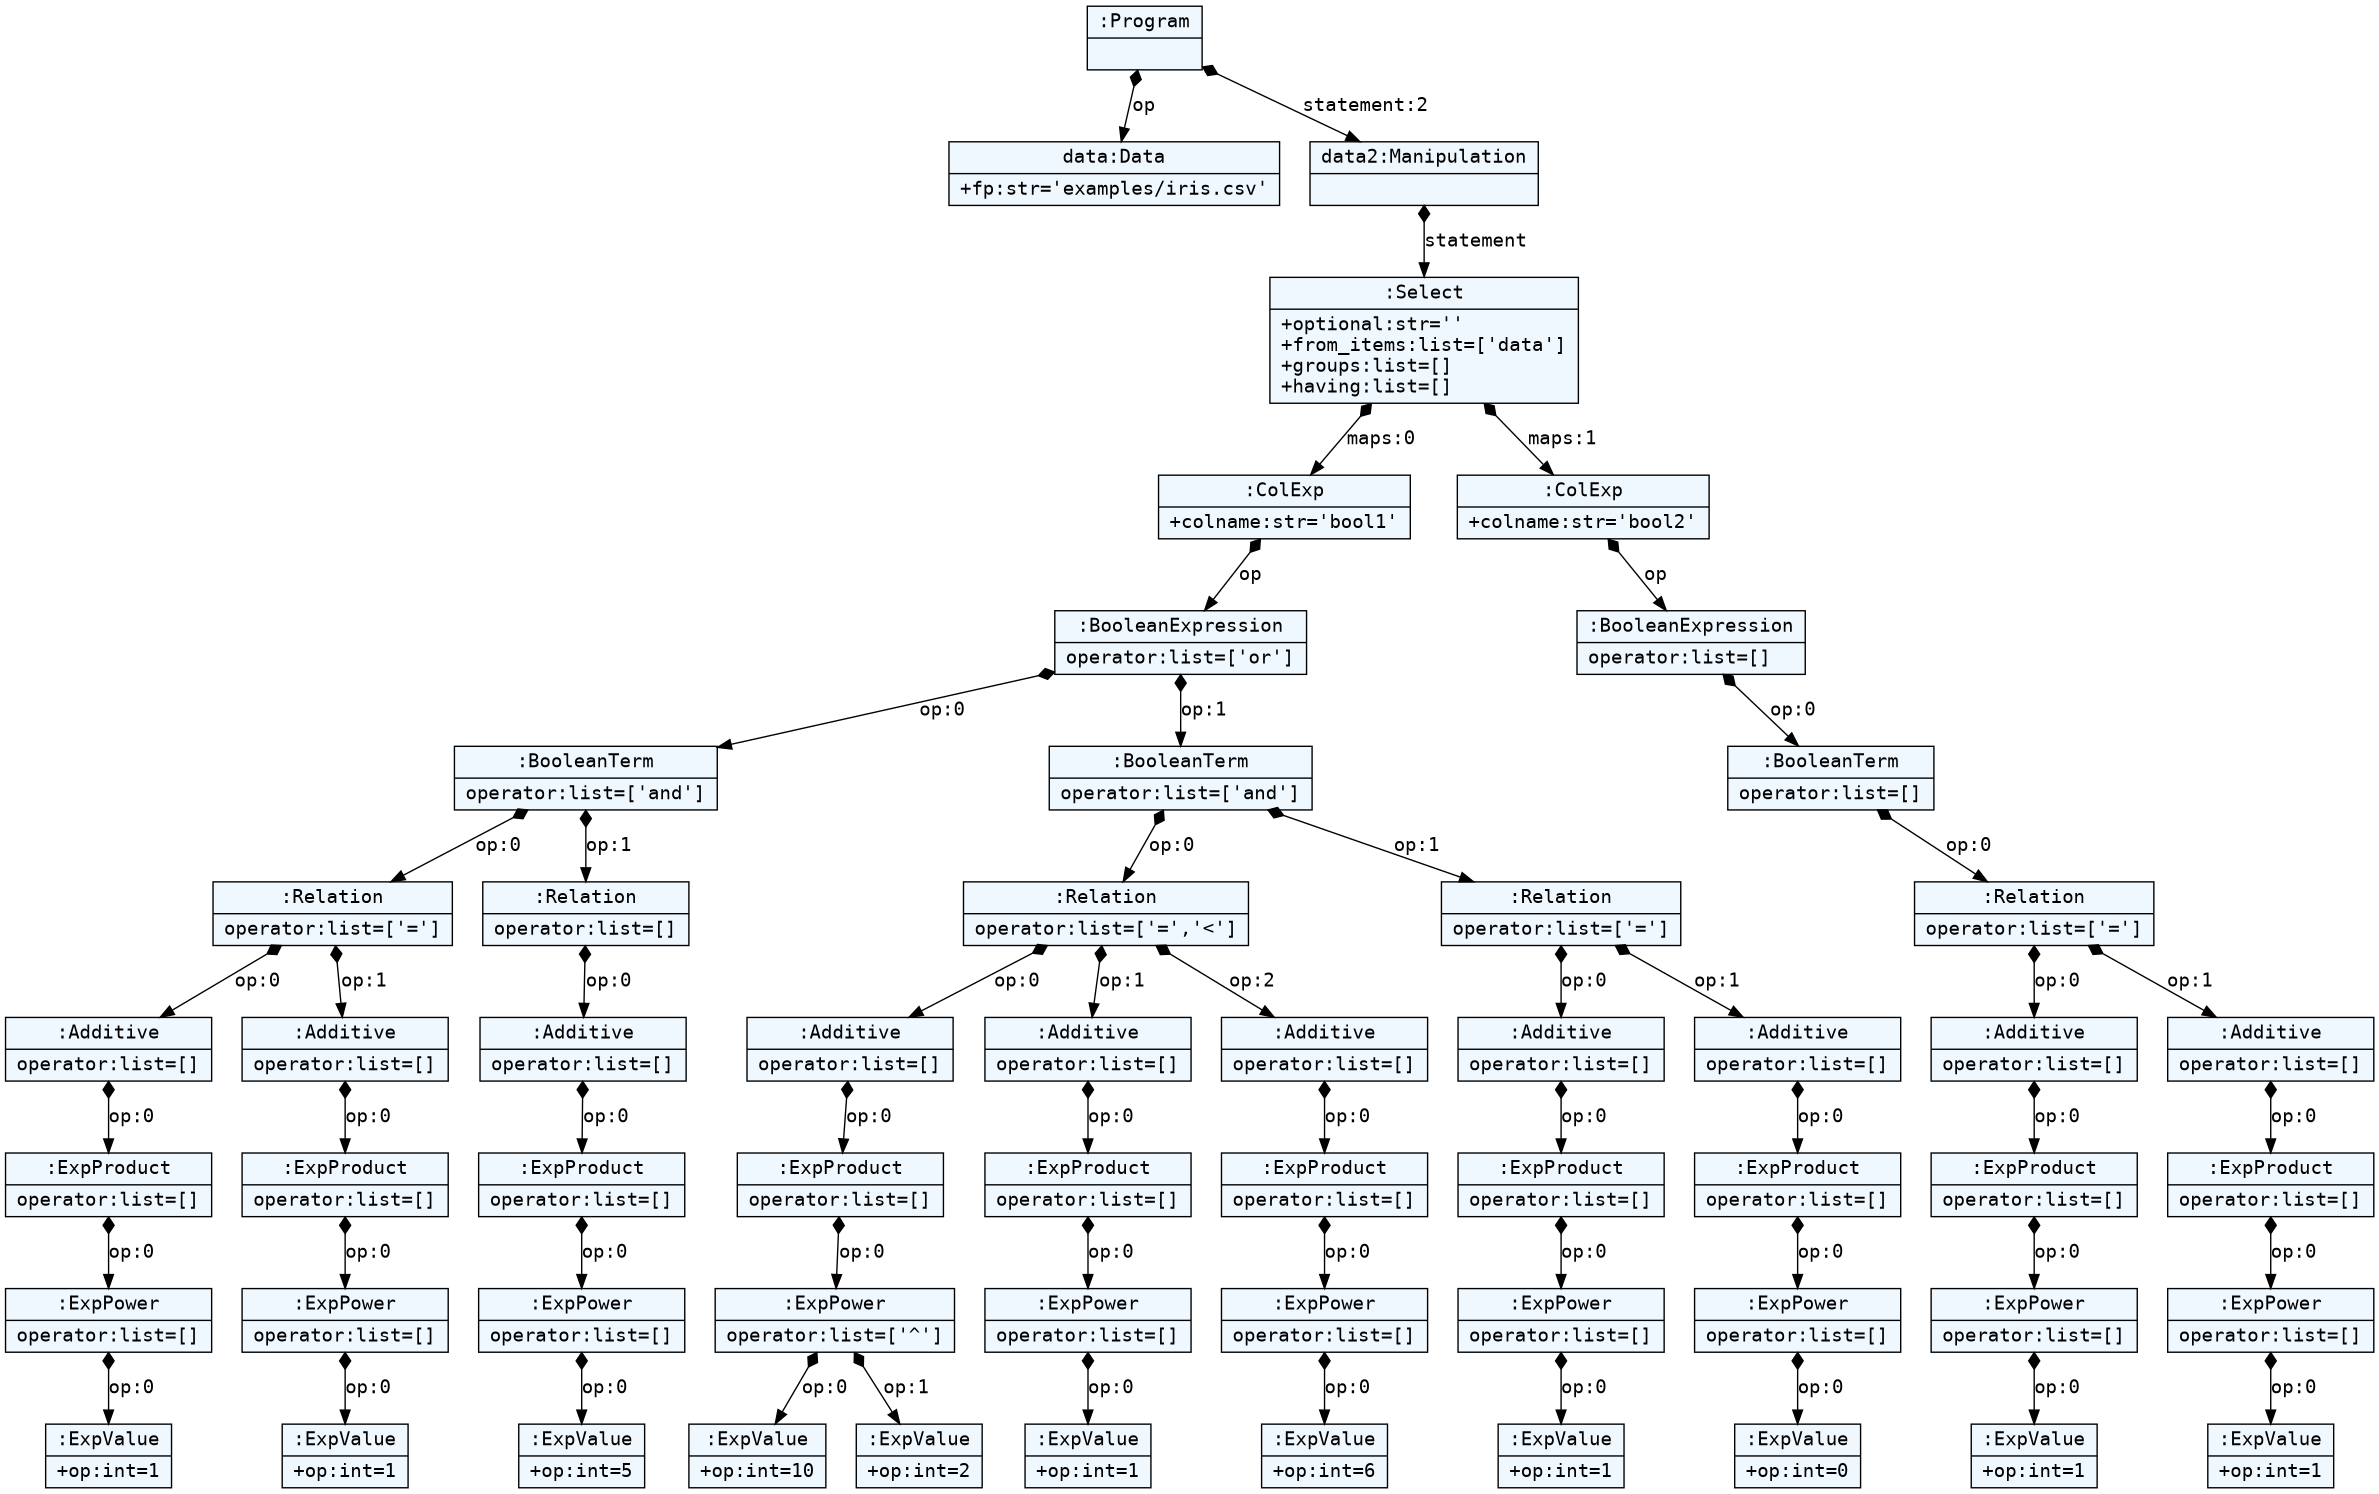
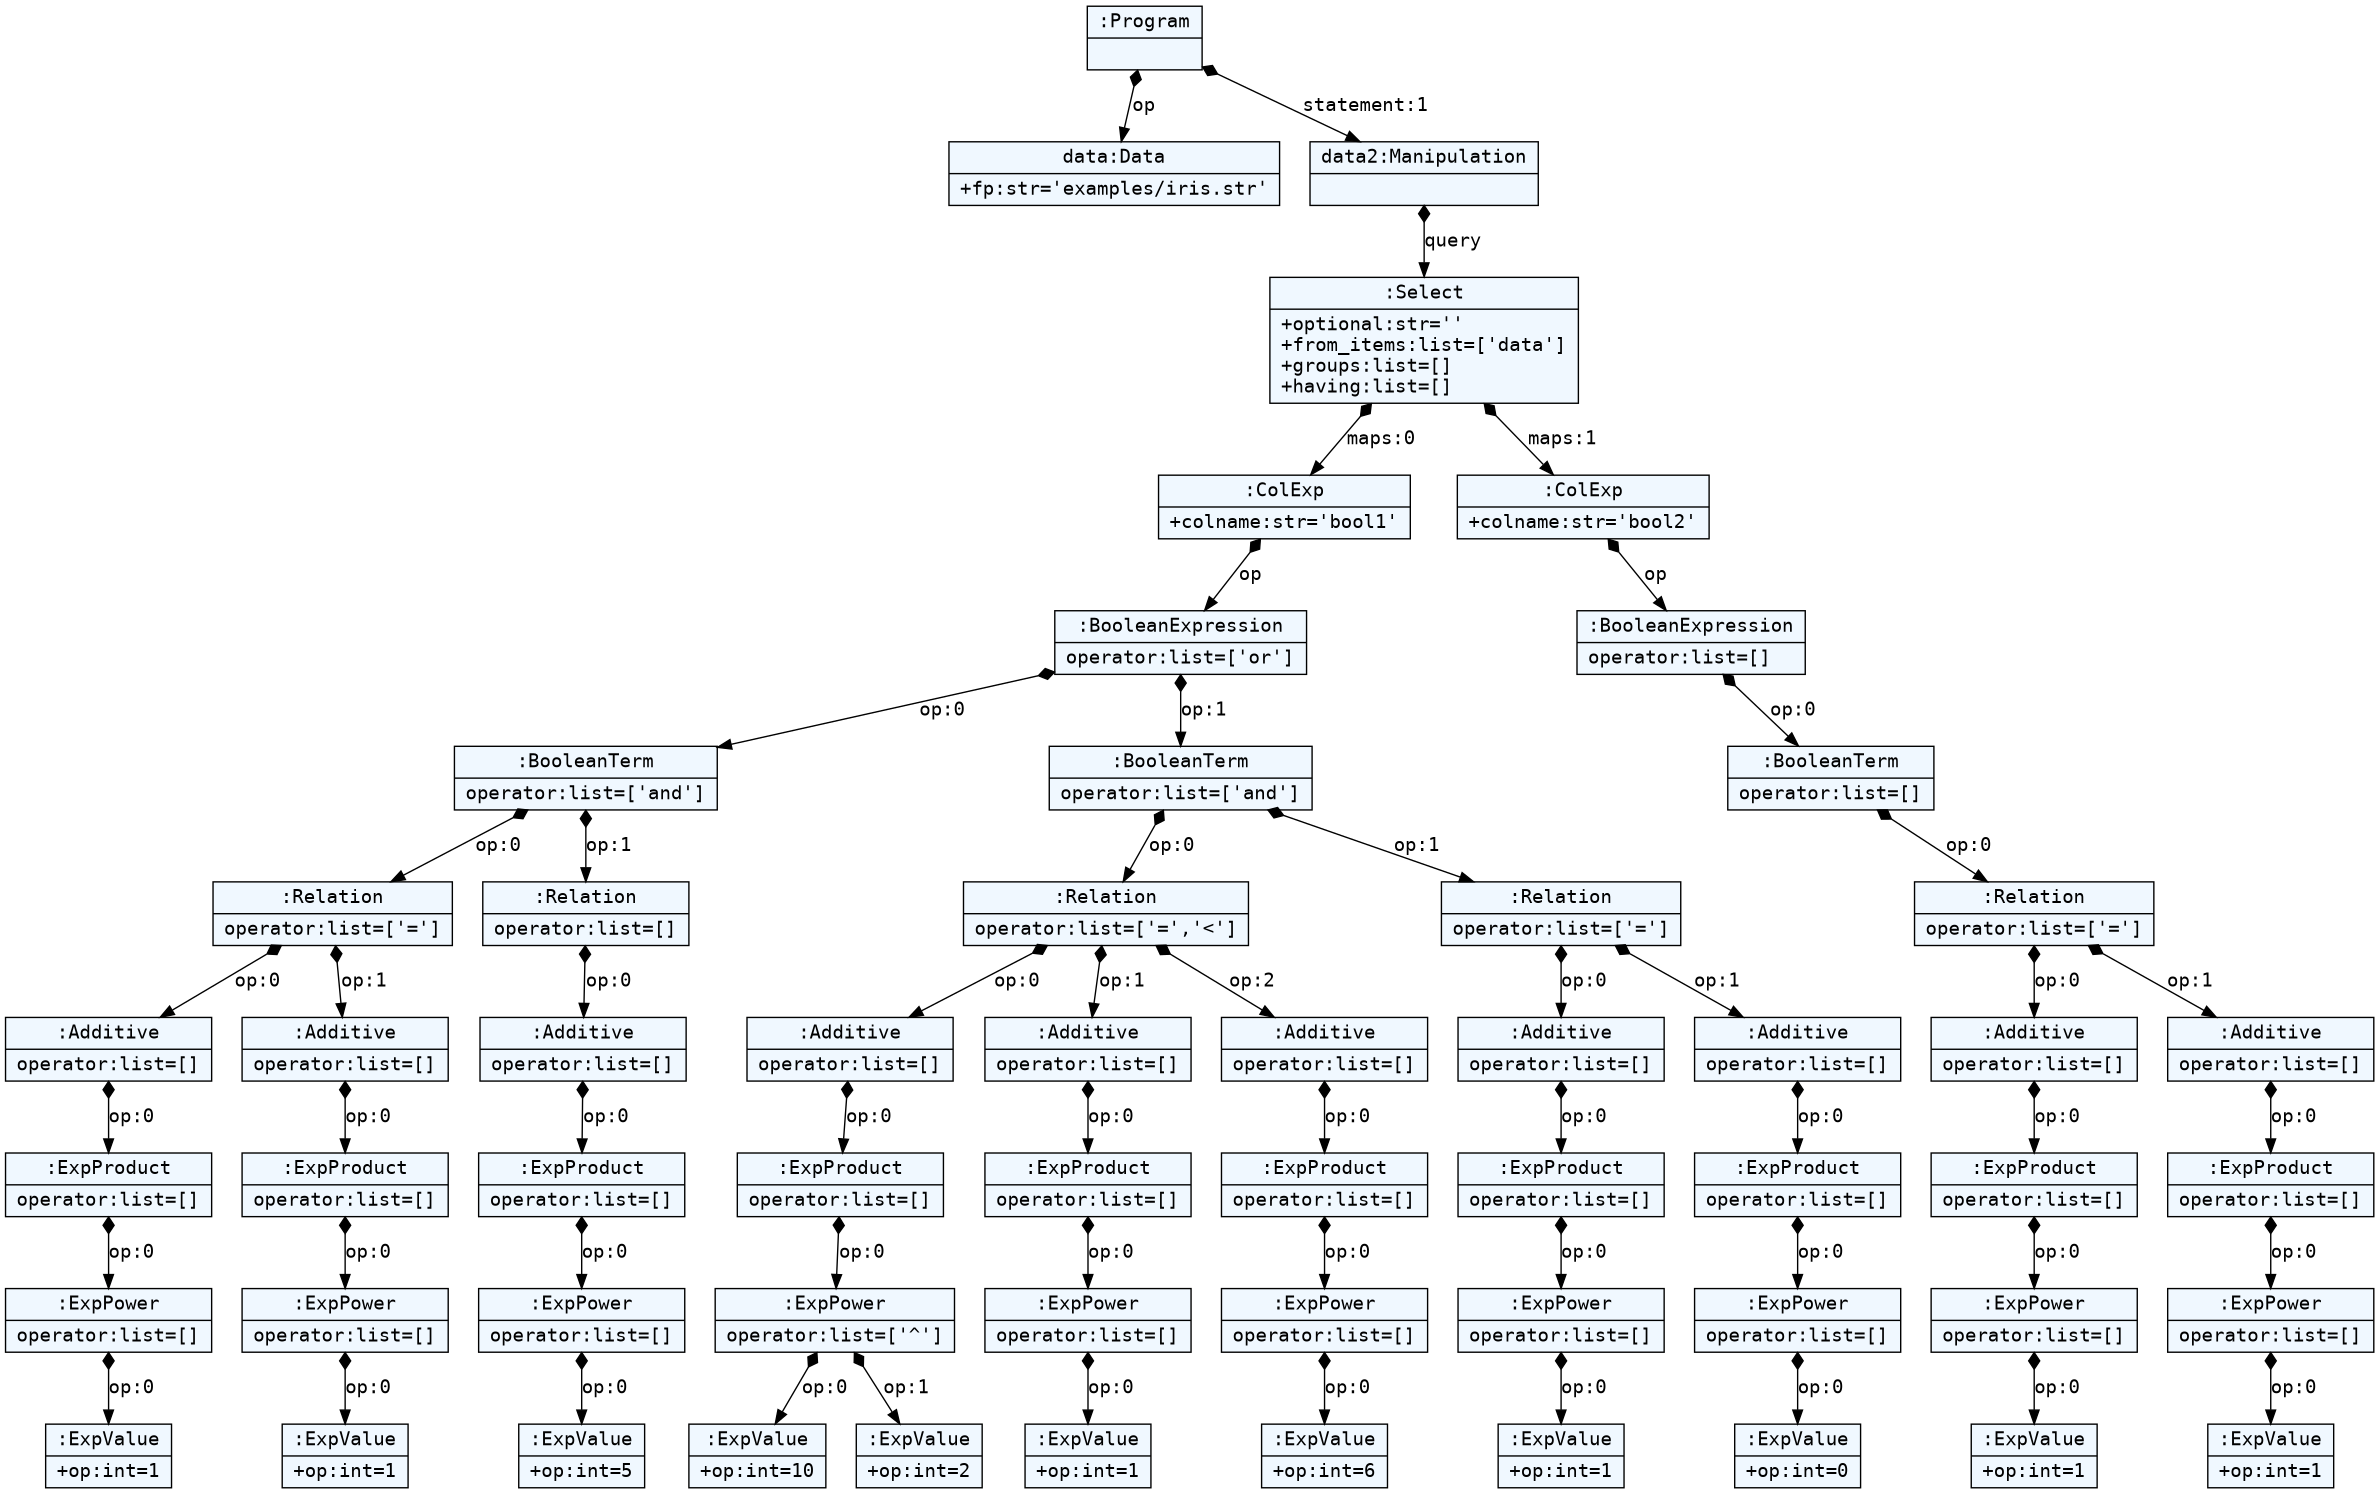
(1365, 106) -> (1365, 106)
(1114, 189) -> (1114, 189)
(1476, 241) -> (1453, 241)
